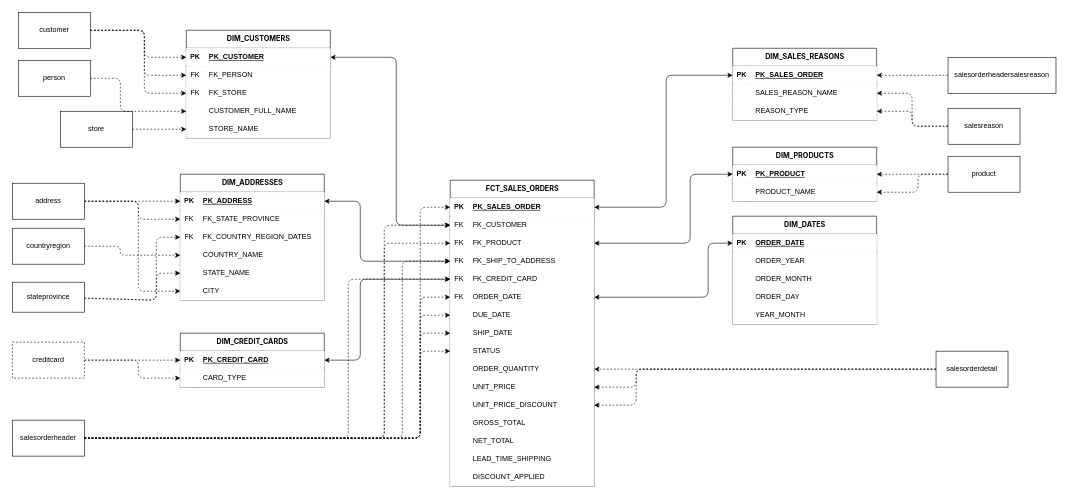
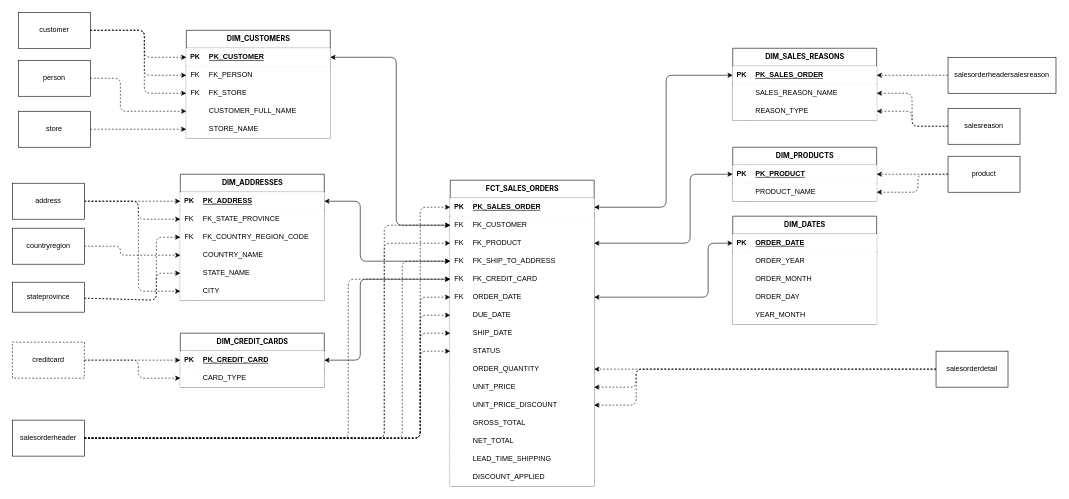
(96, 129) -> (54, 129)
(249, 237) -> (247, 237)
